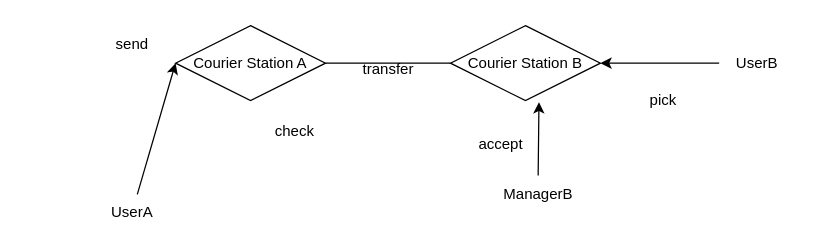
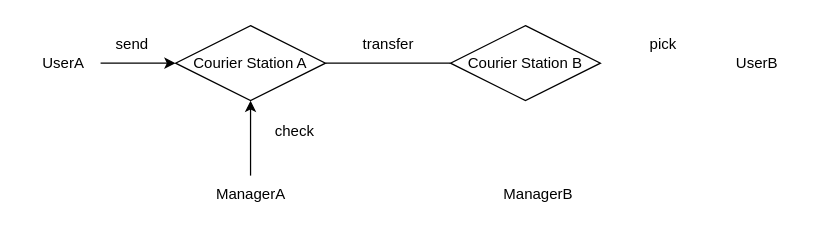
(664, 63) -> none
(388, 69) -> (388, 44)
(663, 101) -> (663, 44)
none -> (251, 143)
(539, 143) -> none
(501, 144) -> none
none -> (251, 194)
(132, 213) -> (63, 63)
